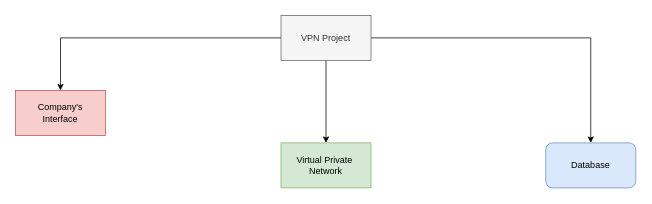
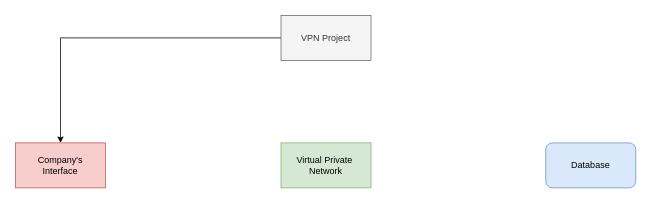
(591, 86) -> none
(60, 113) -> (60, 165)
(326, 136) -> none
